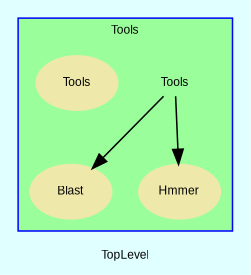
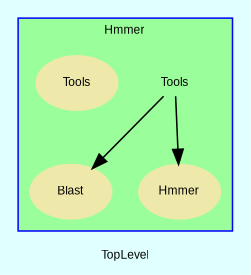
(125, 31) -> (125, 31)
